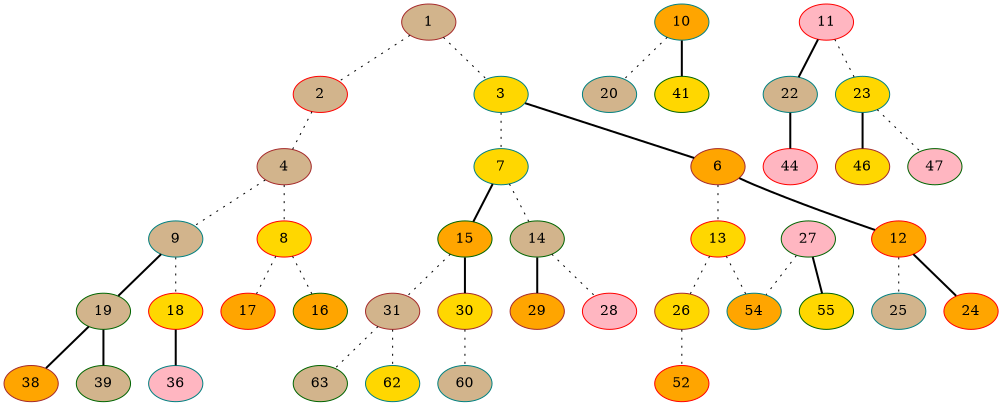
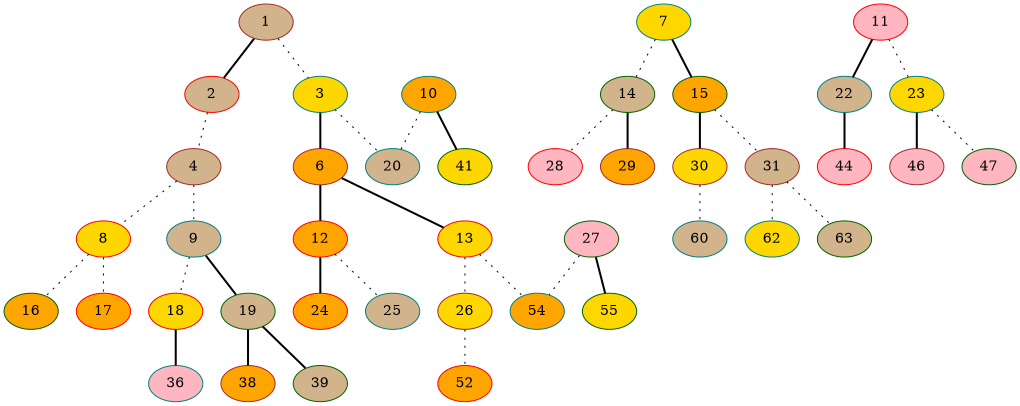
(374, 58) -> (239, 58)
(501, 131) -> (356, 130)
(863, 167) -> (917, 167)
(718, 203) -> (393, 203)
